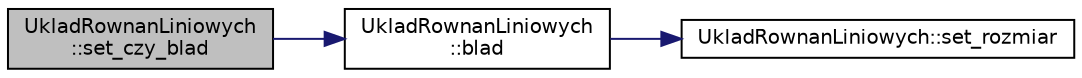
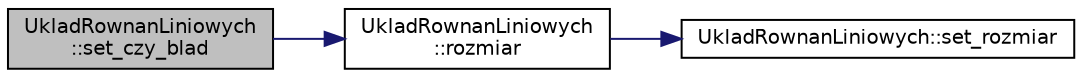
(477, 39) -> (477, 39)
